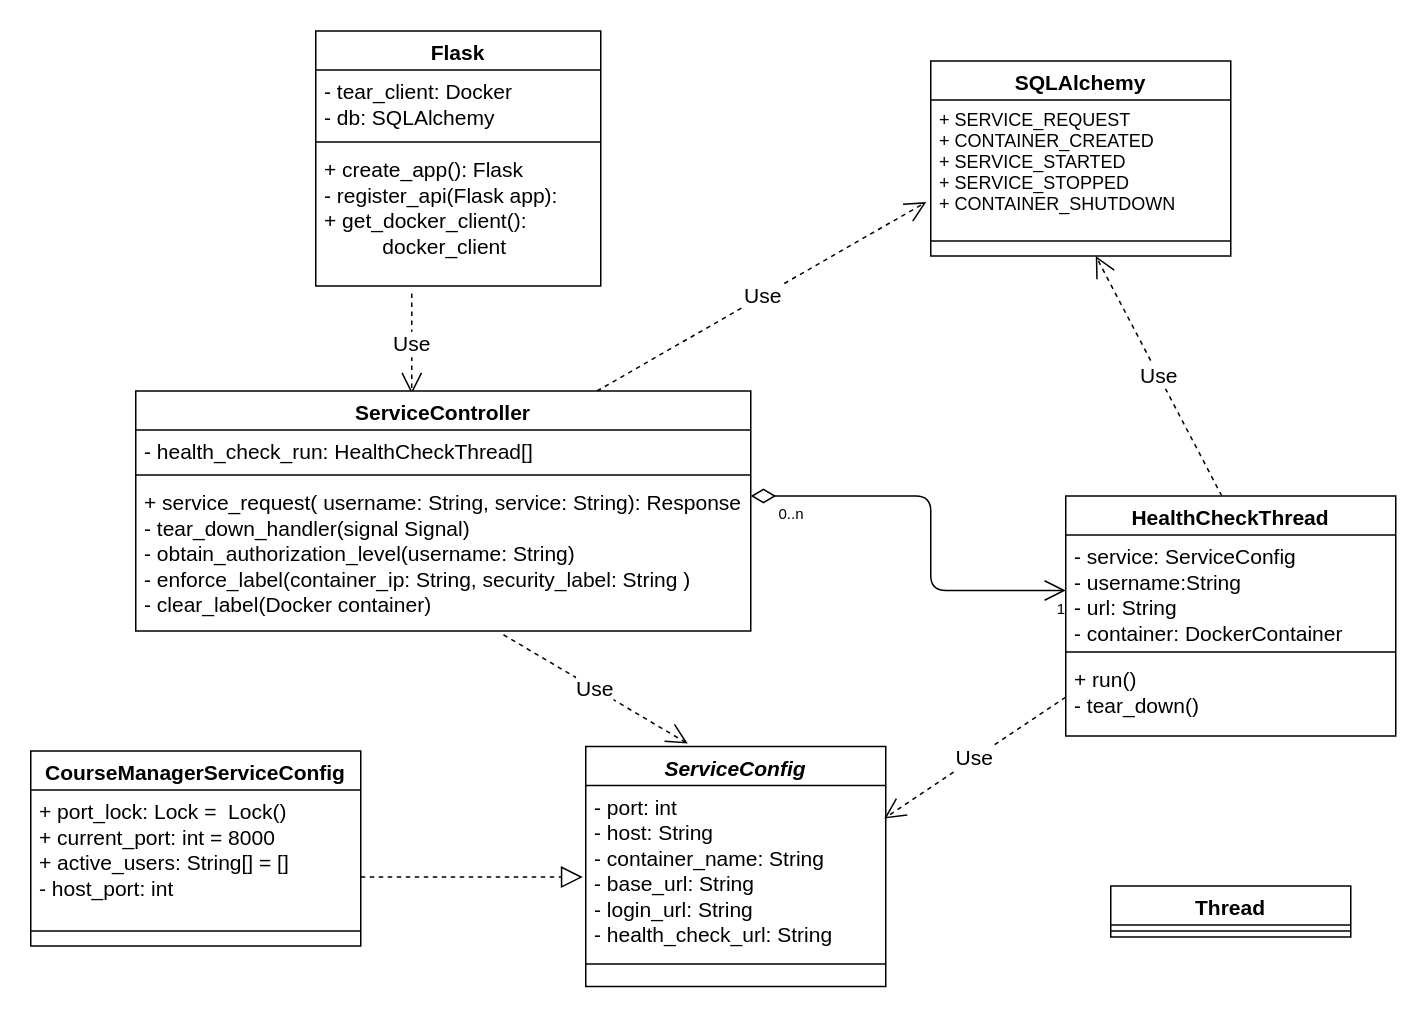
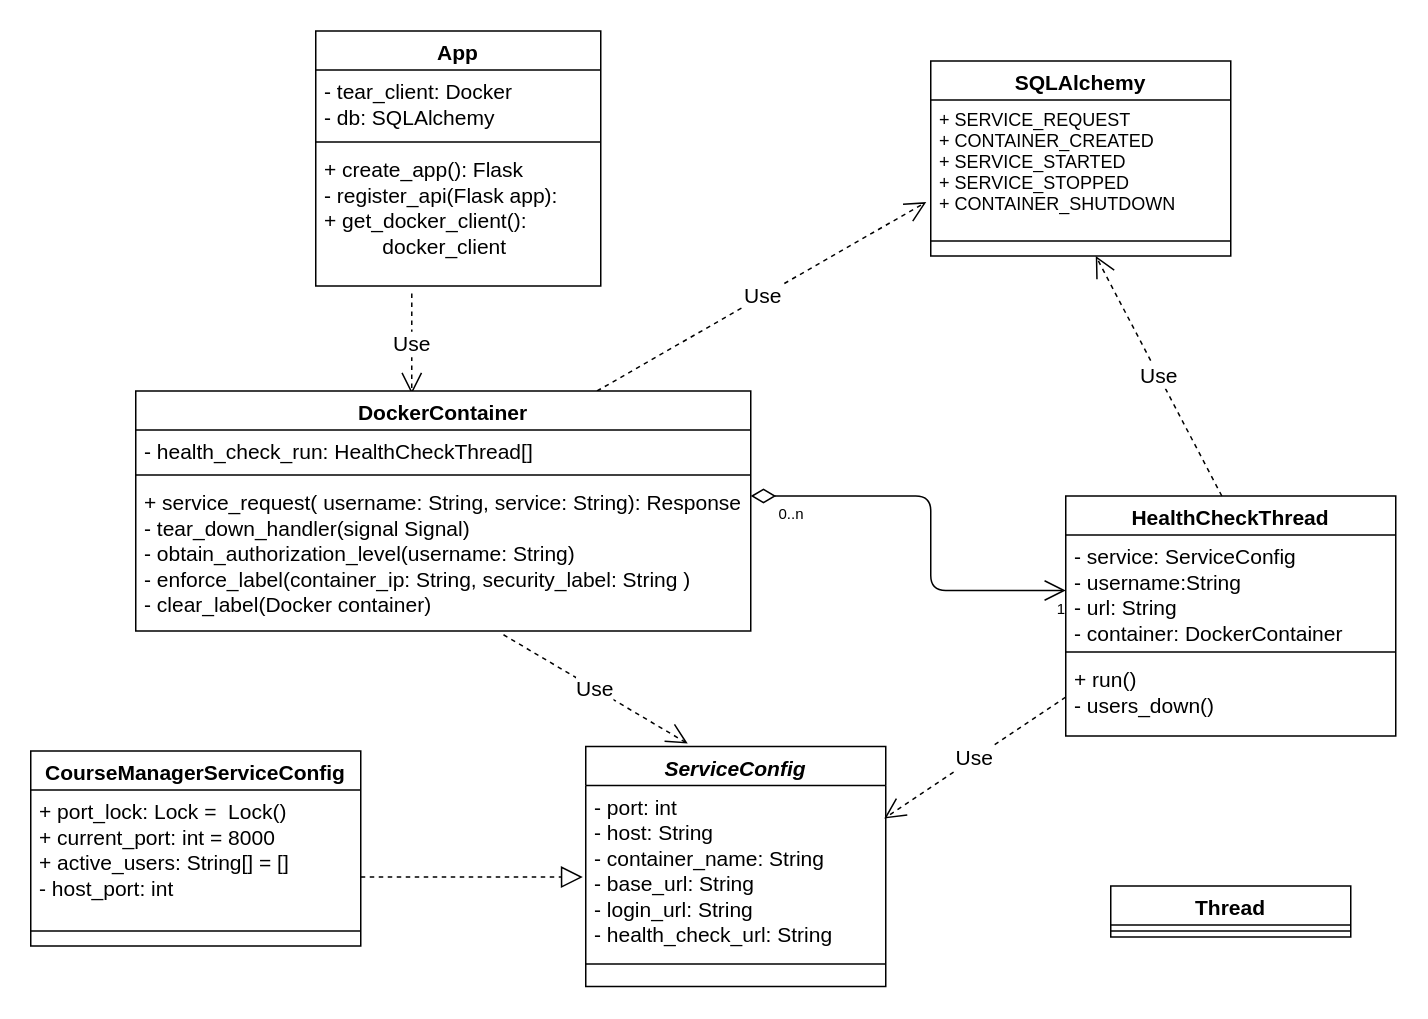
(458, 53) -> (458, 53)
(443, 413) -> (443, 413)
(1112, 680) -> (1112, 680)
